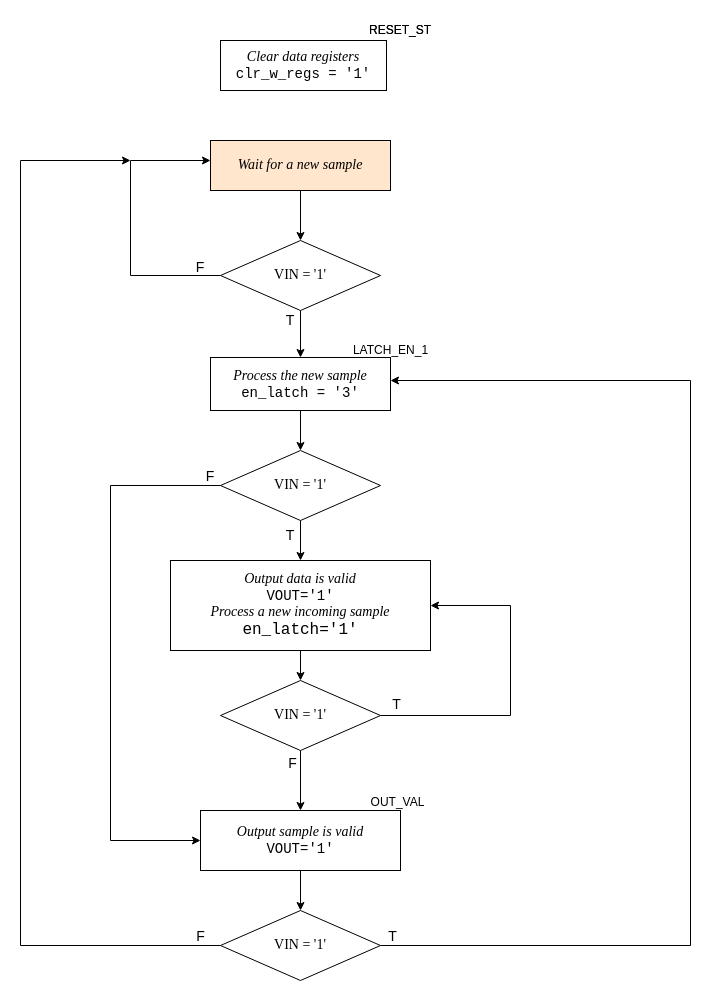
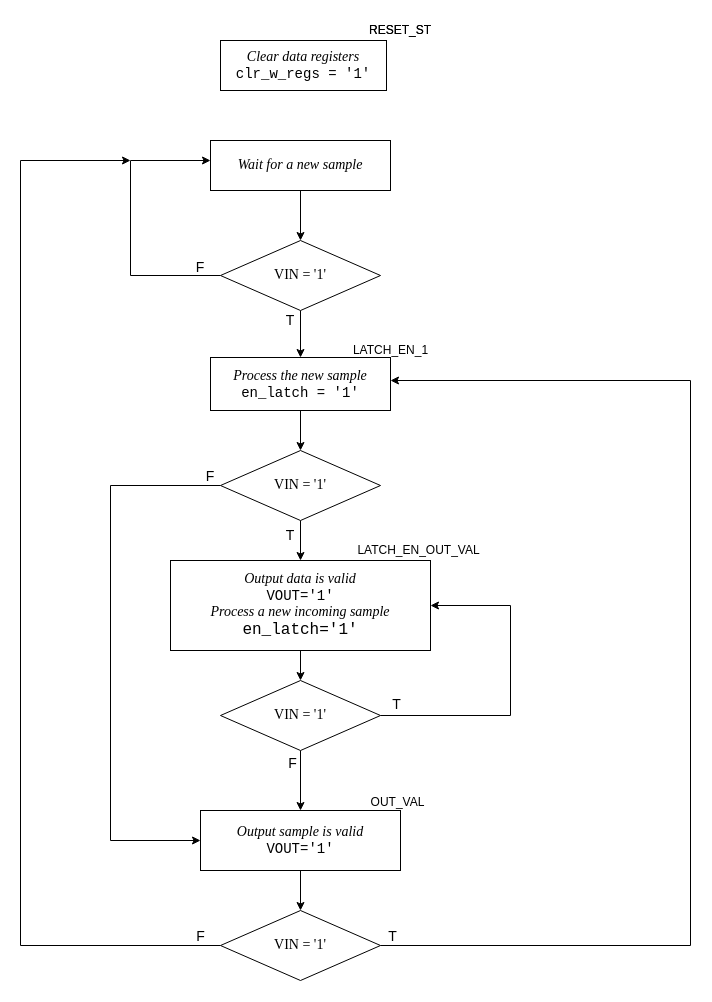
(301, 166) -> (301, 166)
(301, 385) -> (301, 385)
none -> (419, 551)
